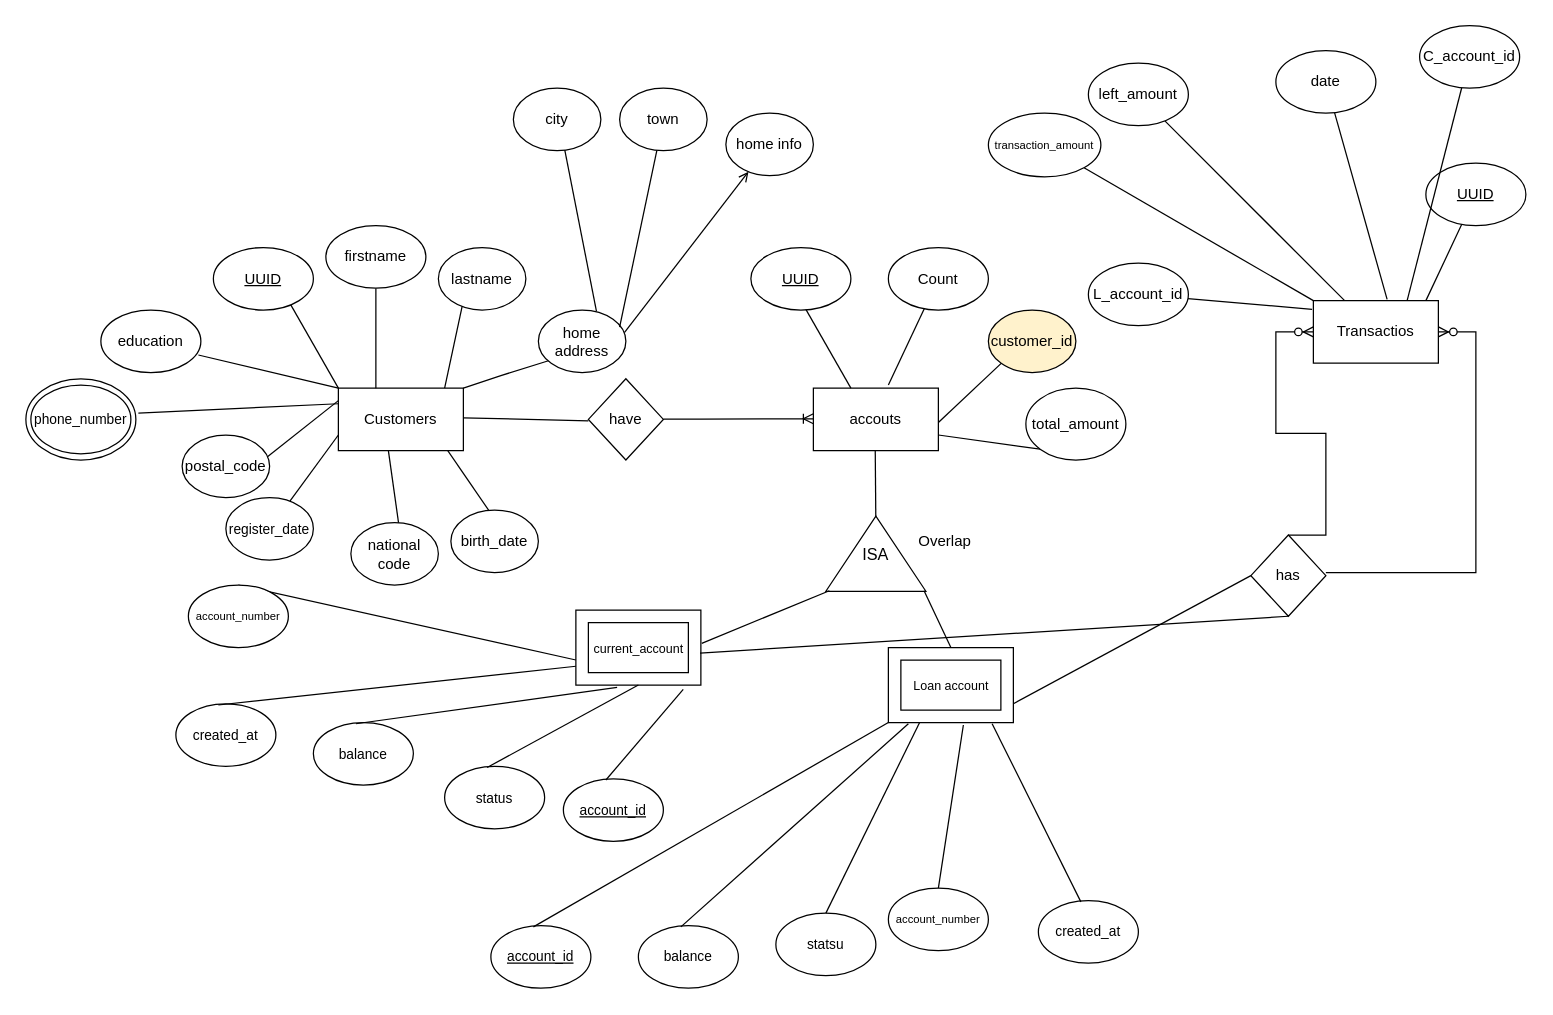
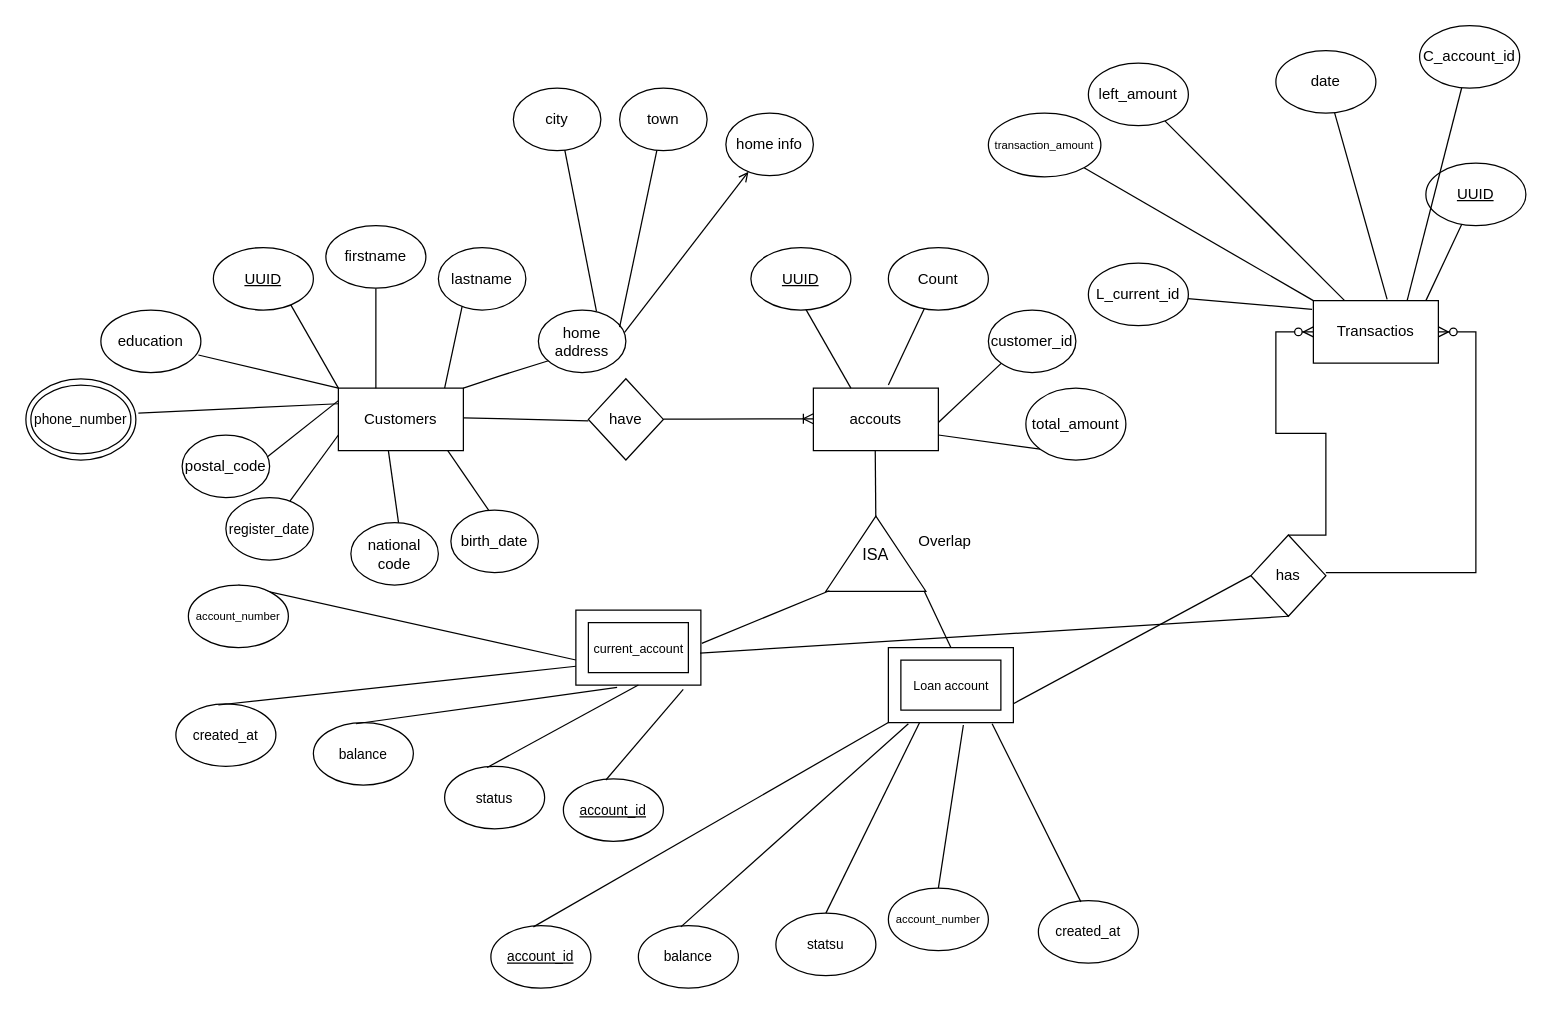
(1138, 294) -> (1138, 294)
(1032, 341) -> (1032, 341)
